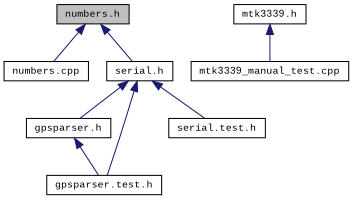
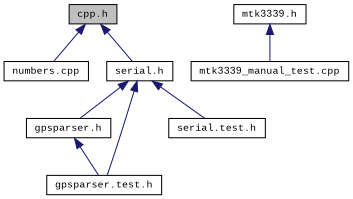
(93, 14) -> (93, 14)
